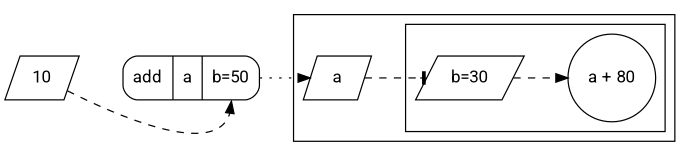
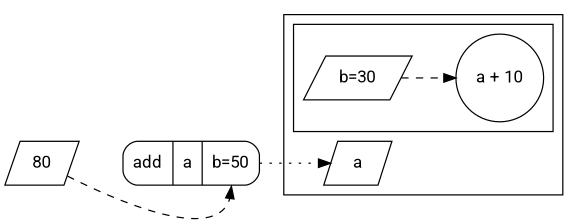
(42, 78) -> (42, 163)
(392, 78) -> none
(612, 78) -> (500, 78)
